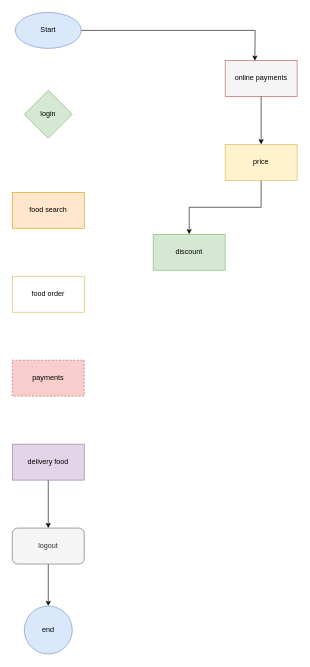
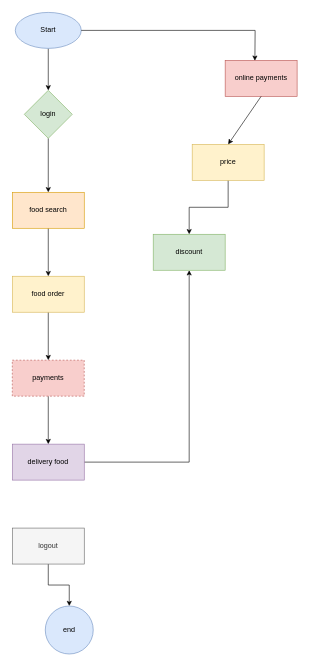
(261, 78) -> (261, 78)
none -> (48, 84)
(261, 162) -> (228, 162)
none -> (48, 186)
none -> (48, 270)
(48, 294) -> (48, 294)
none -> (48, 354)
none -> (48, 438)
(48, 522) -> (189, 275)
(48, 546) -> (48, 546)
(48, 630) -> (69, 630)
